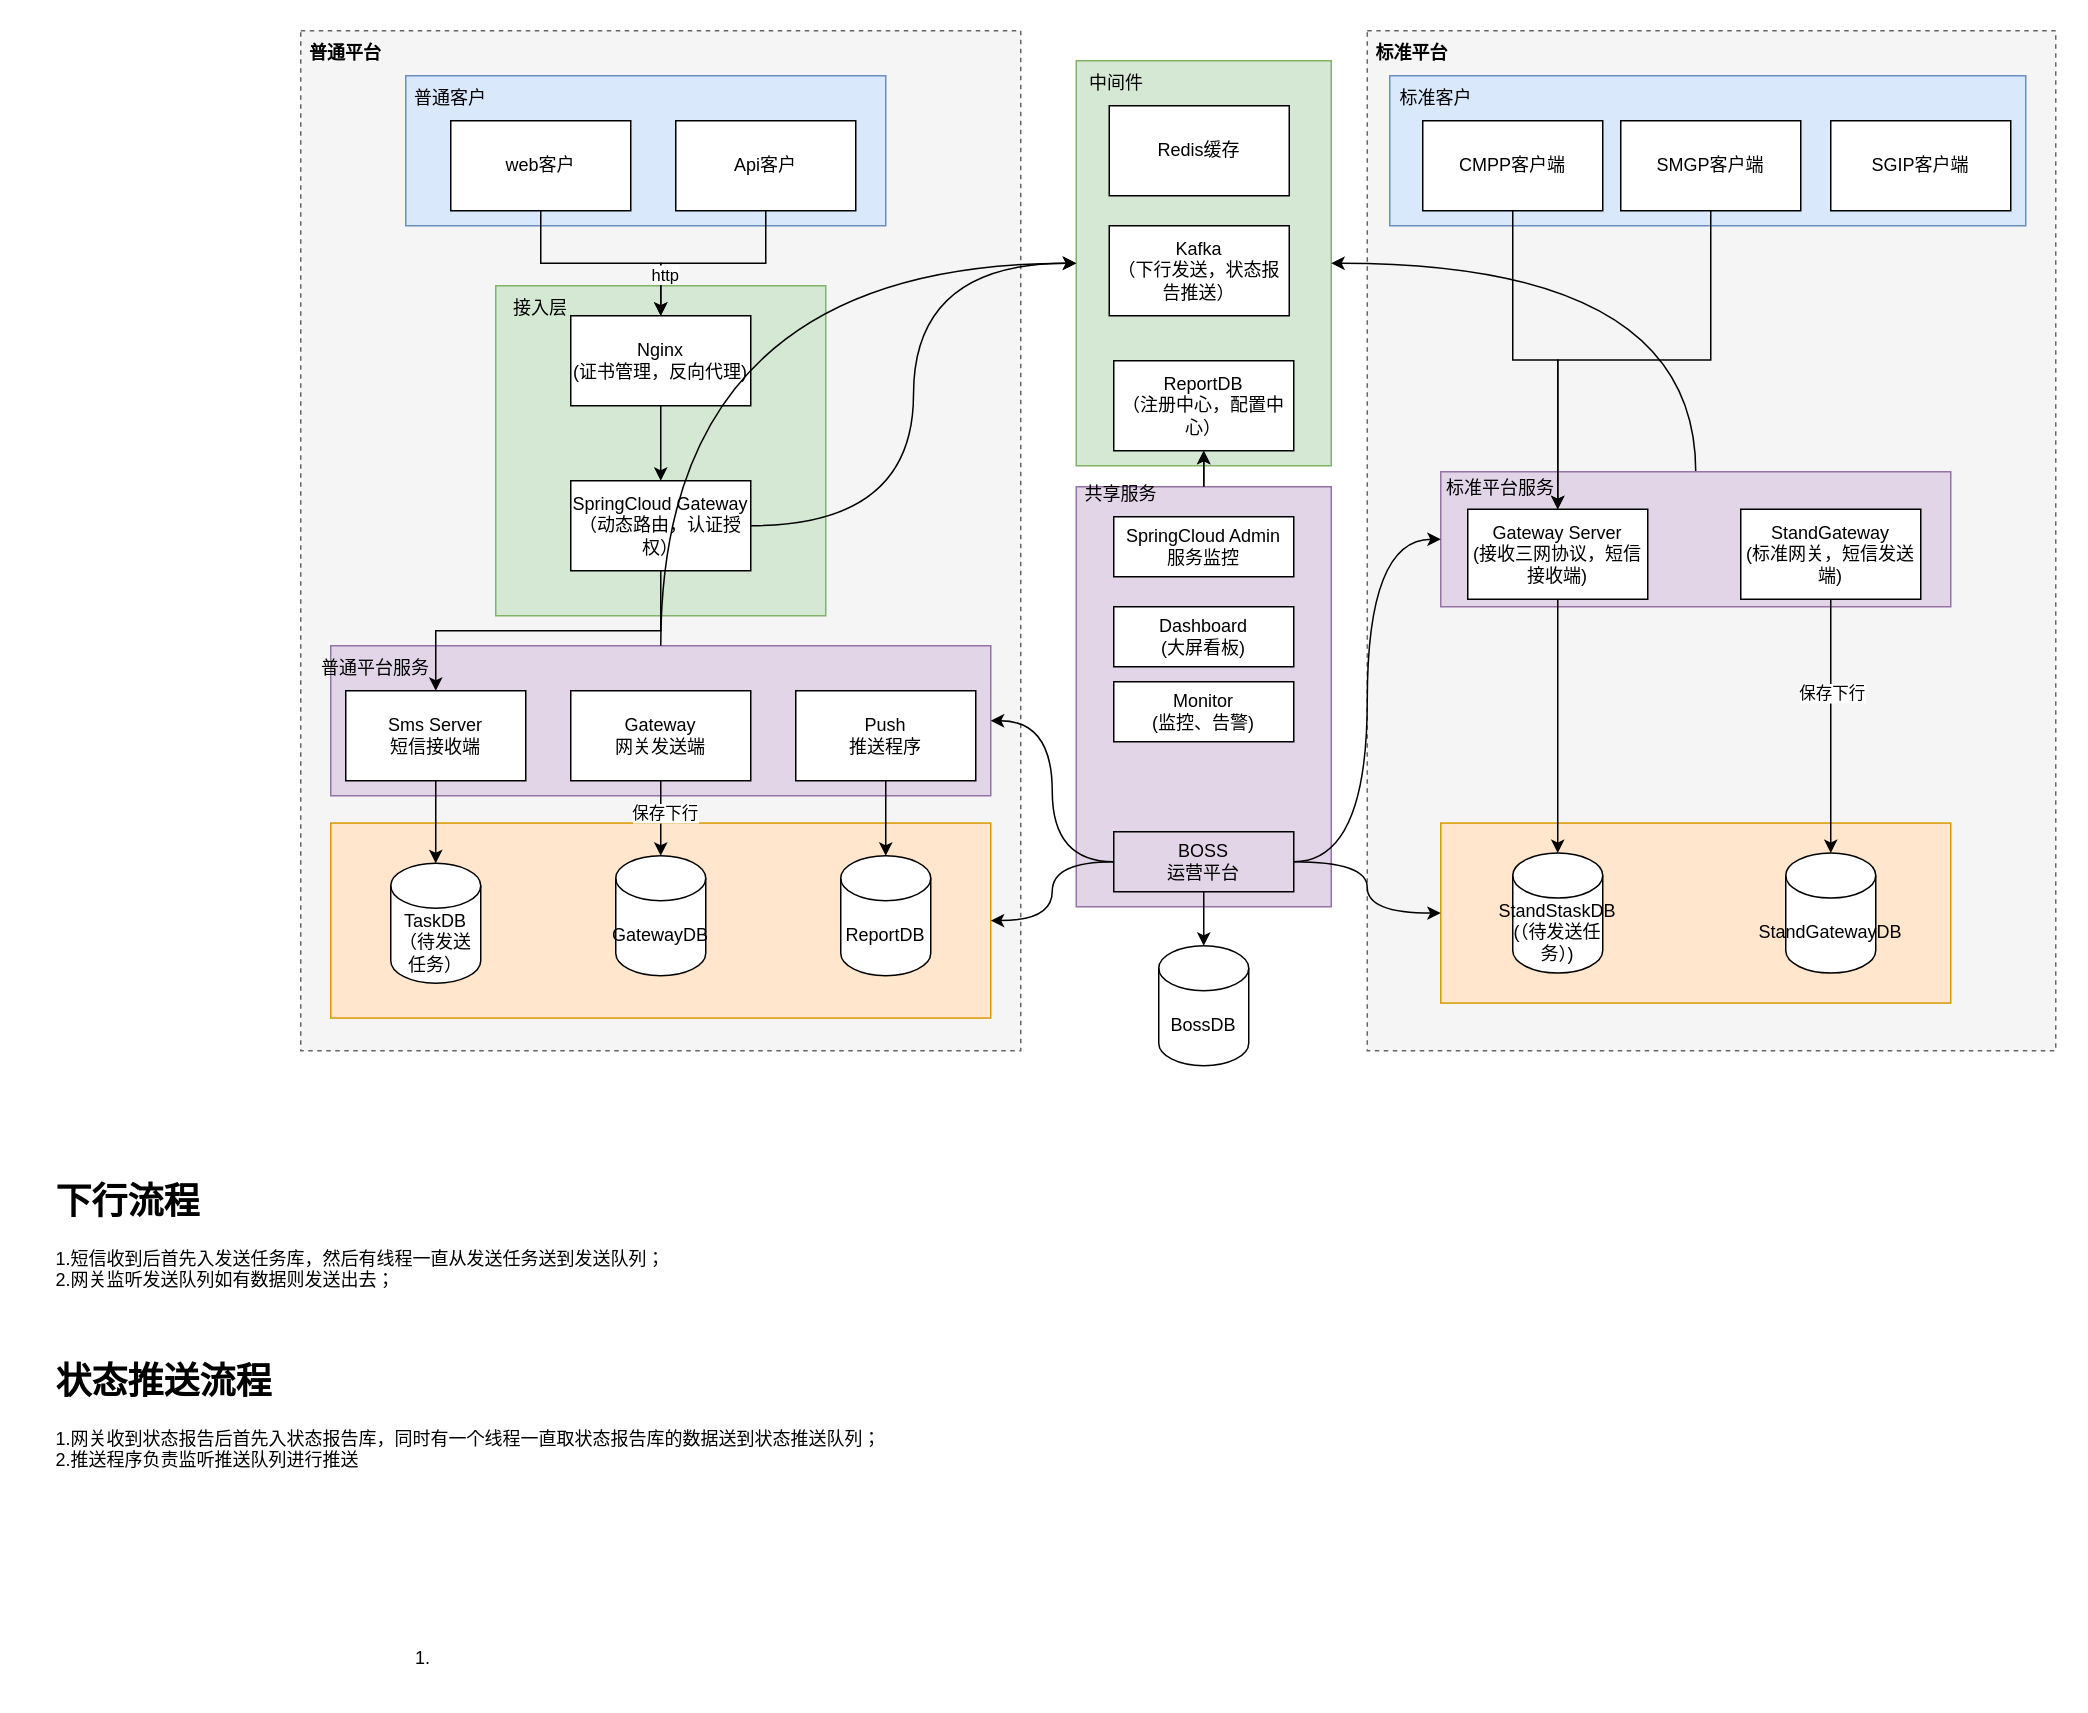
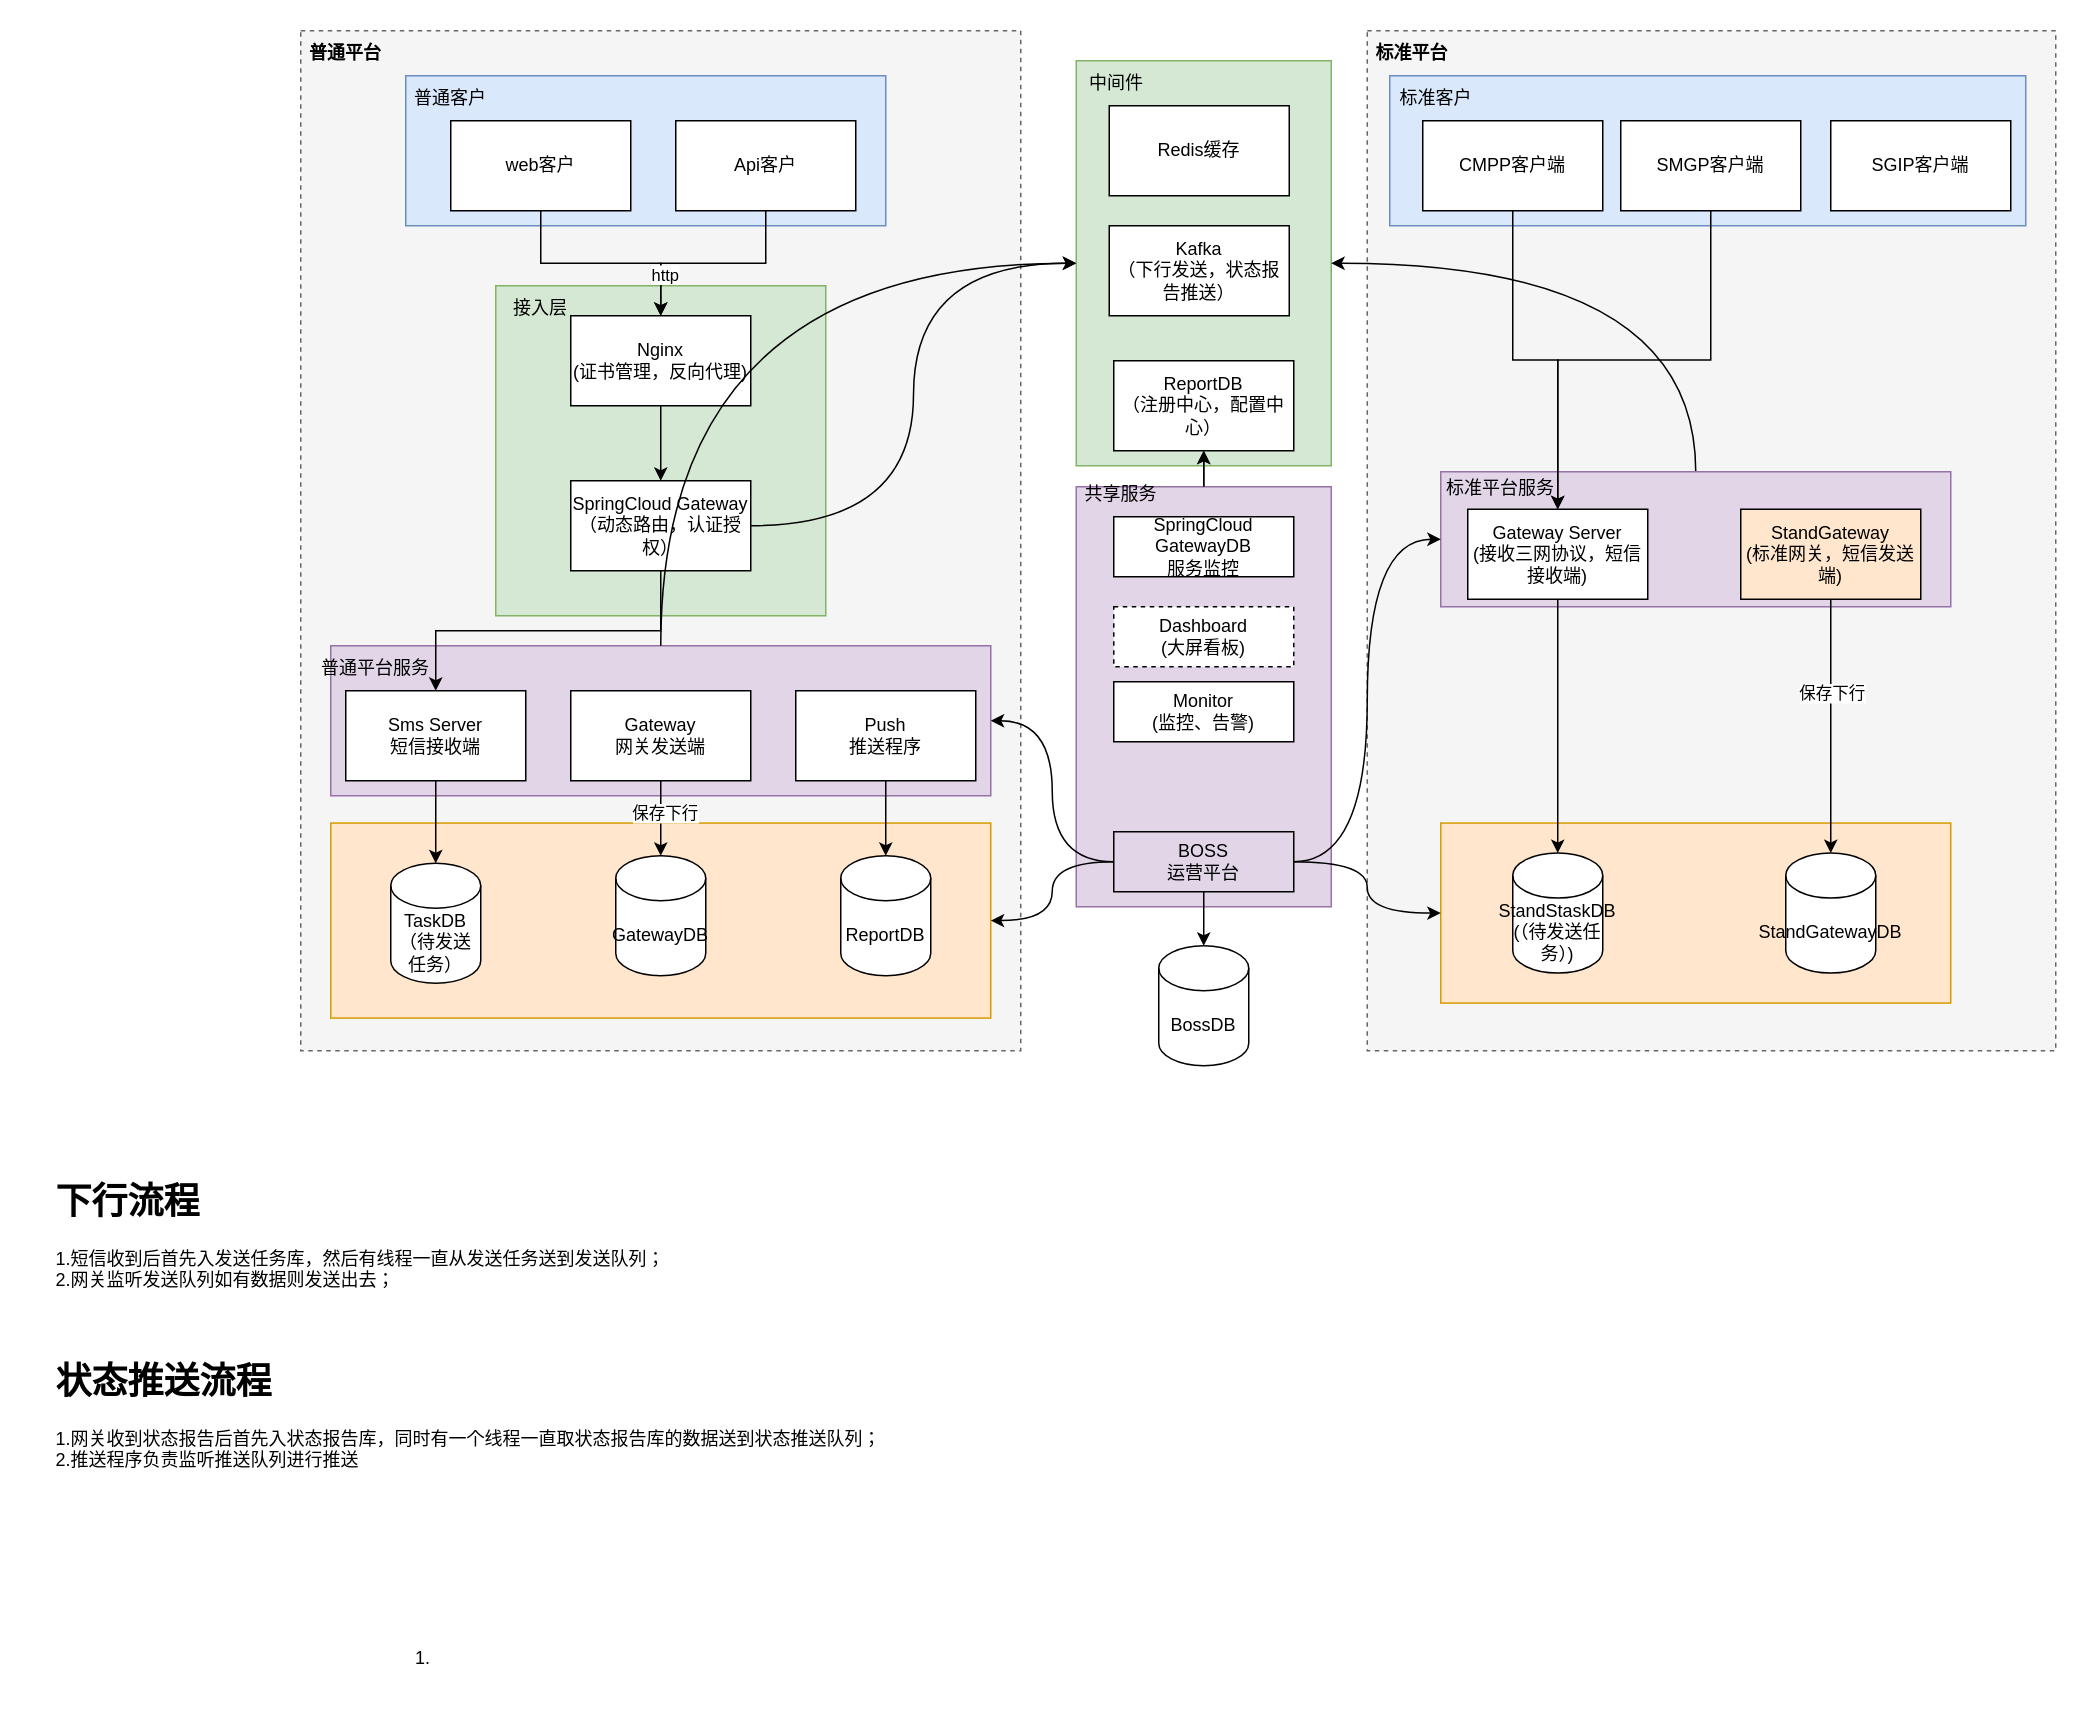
(1204, 547) -> (1204, 547)
(1831, 554) -> (1831, 554)
(1204, 637) -> (1204, 637)
